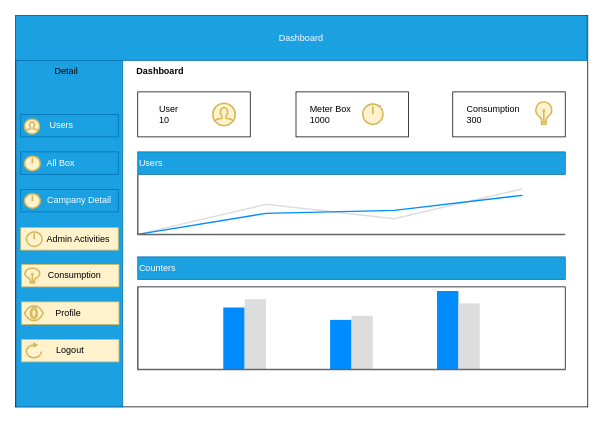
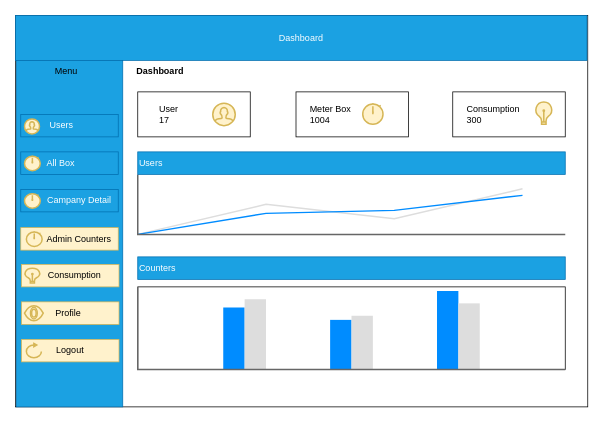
(66, 72) -> (66, 72)
(149, 114) -> (149, 114)
(319, 114) -> (319, 114)
(57, 239) -> (55, 239)
